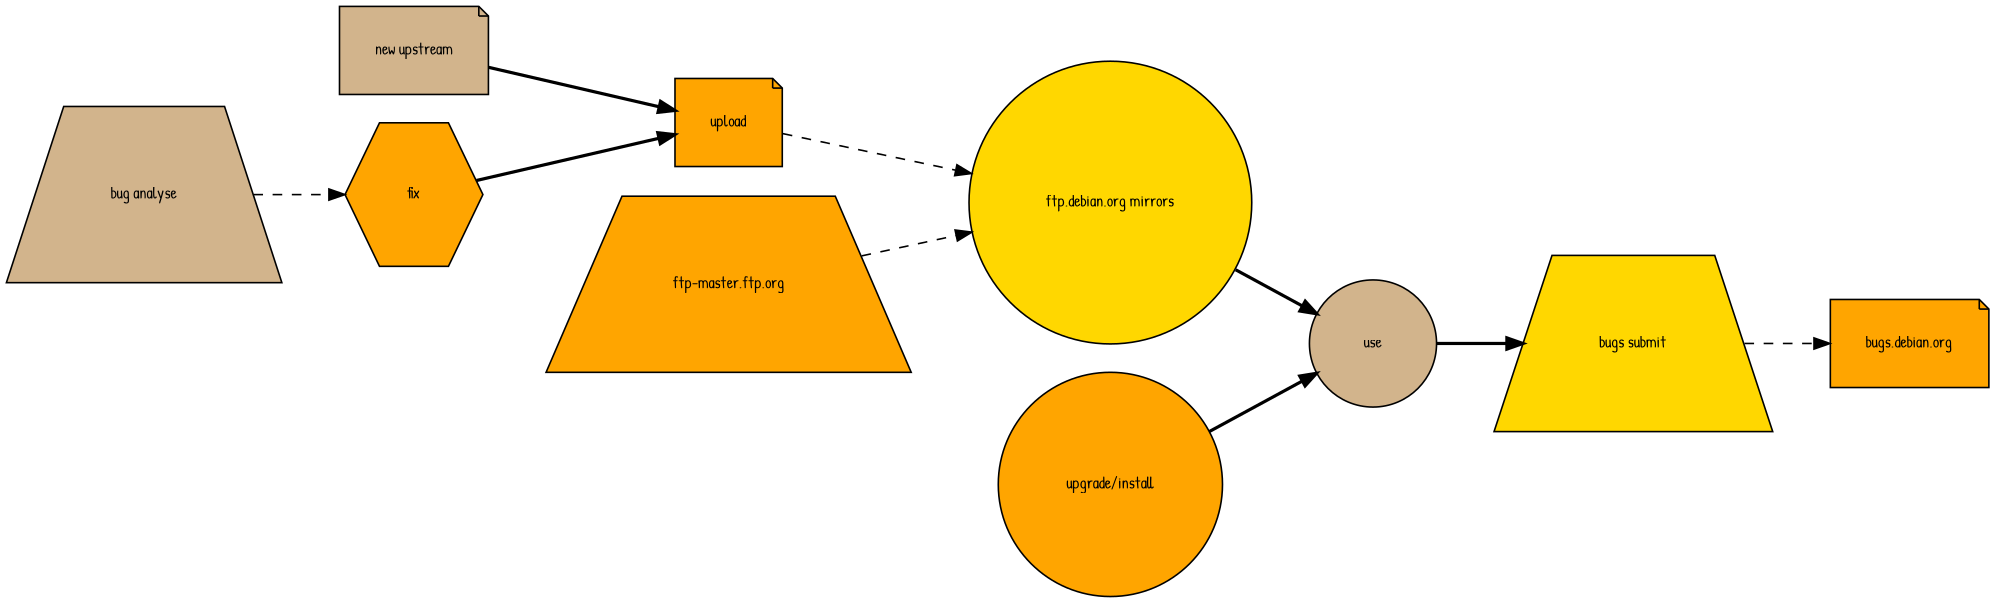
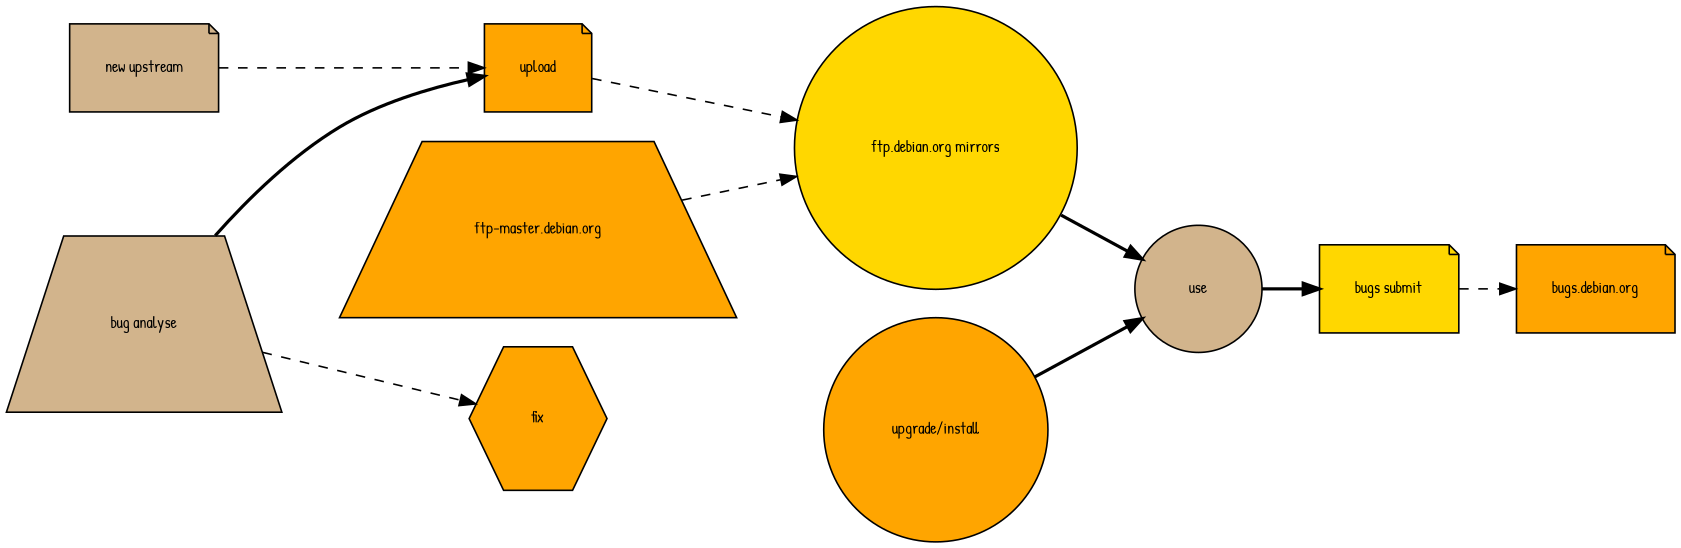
(574, 87) -> (343, 68)
(567, 159) -> (328, 135)
(729, 284) -> (538, 230)
(1633, 343) -> (1389, 289)
